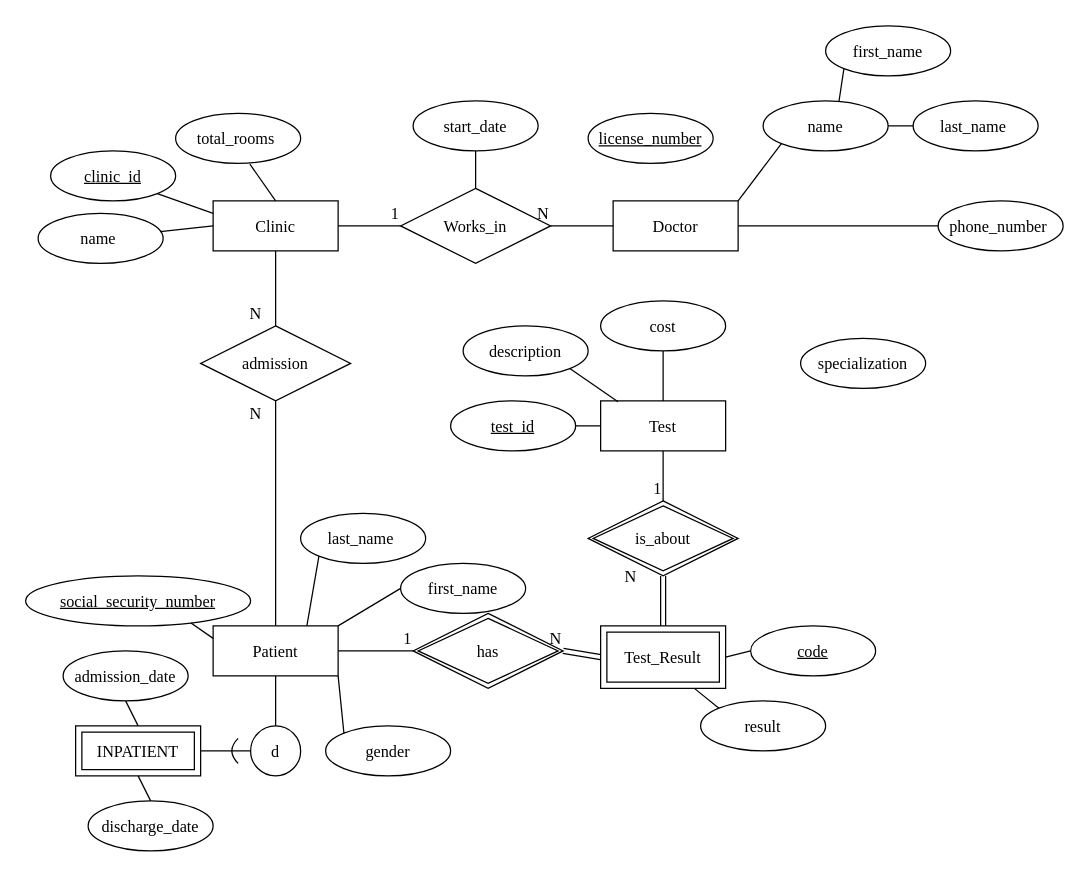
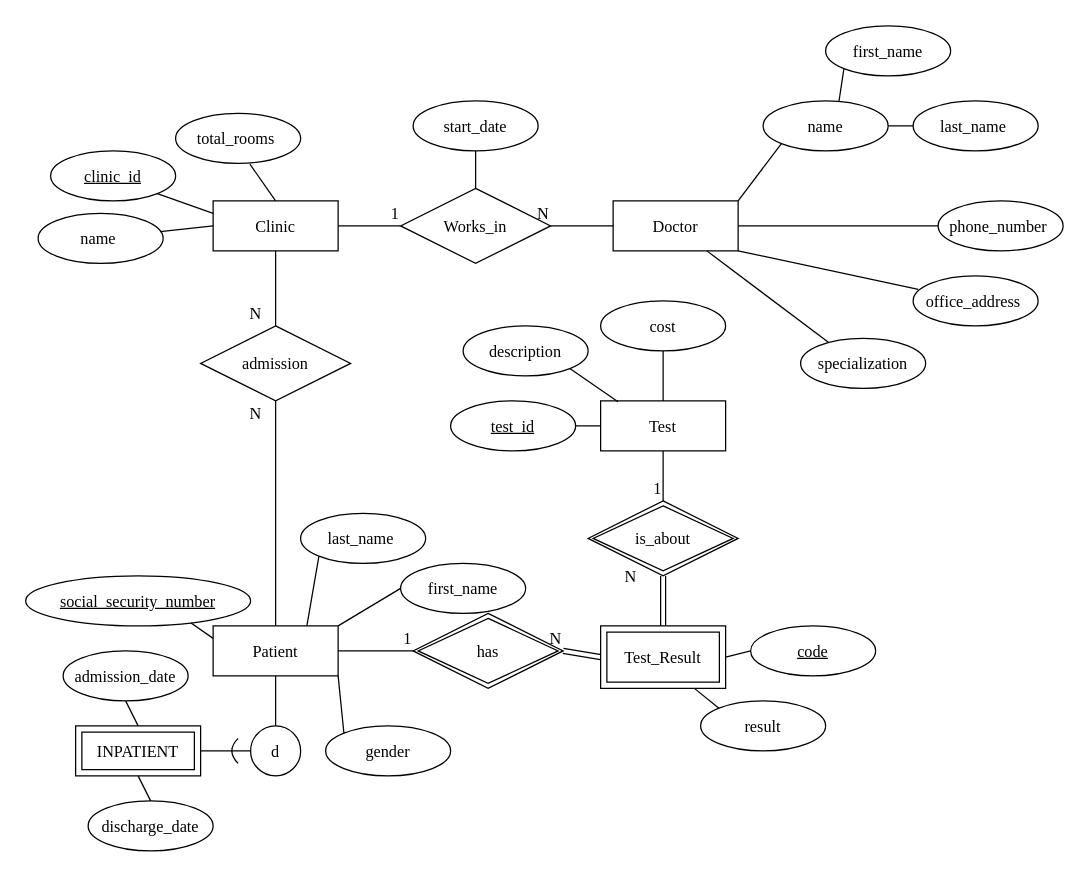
(651, 138) -> none
none -> (828, 270)
none -> (768, 296)
none -> (976, 301)
